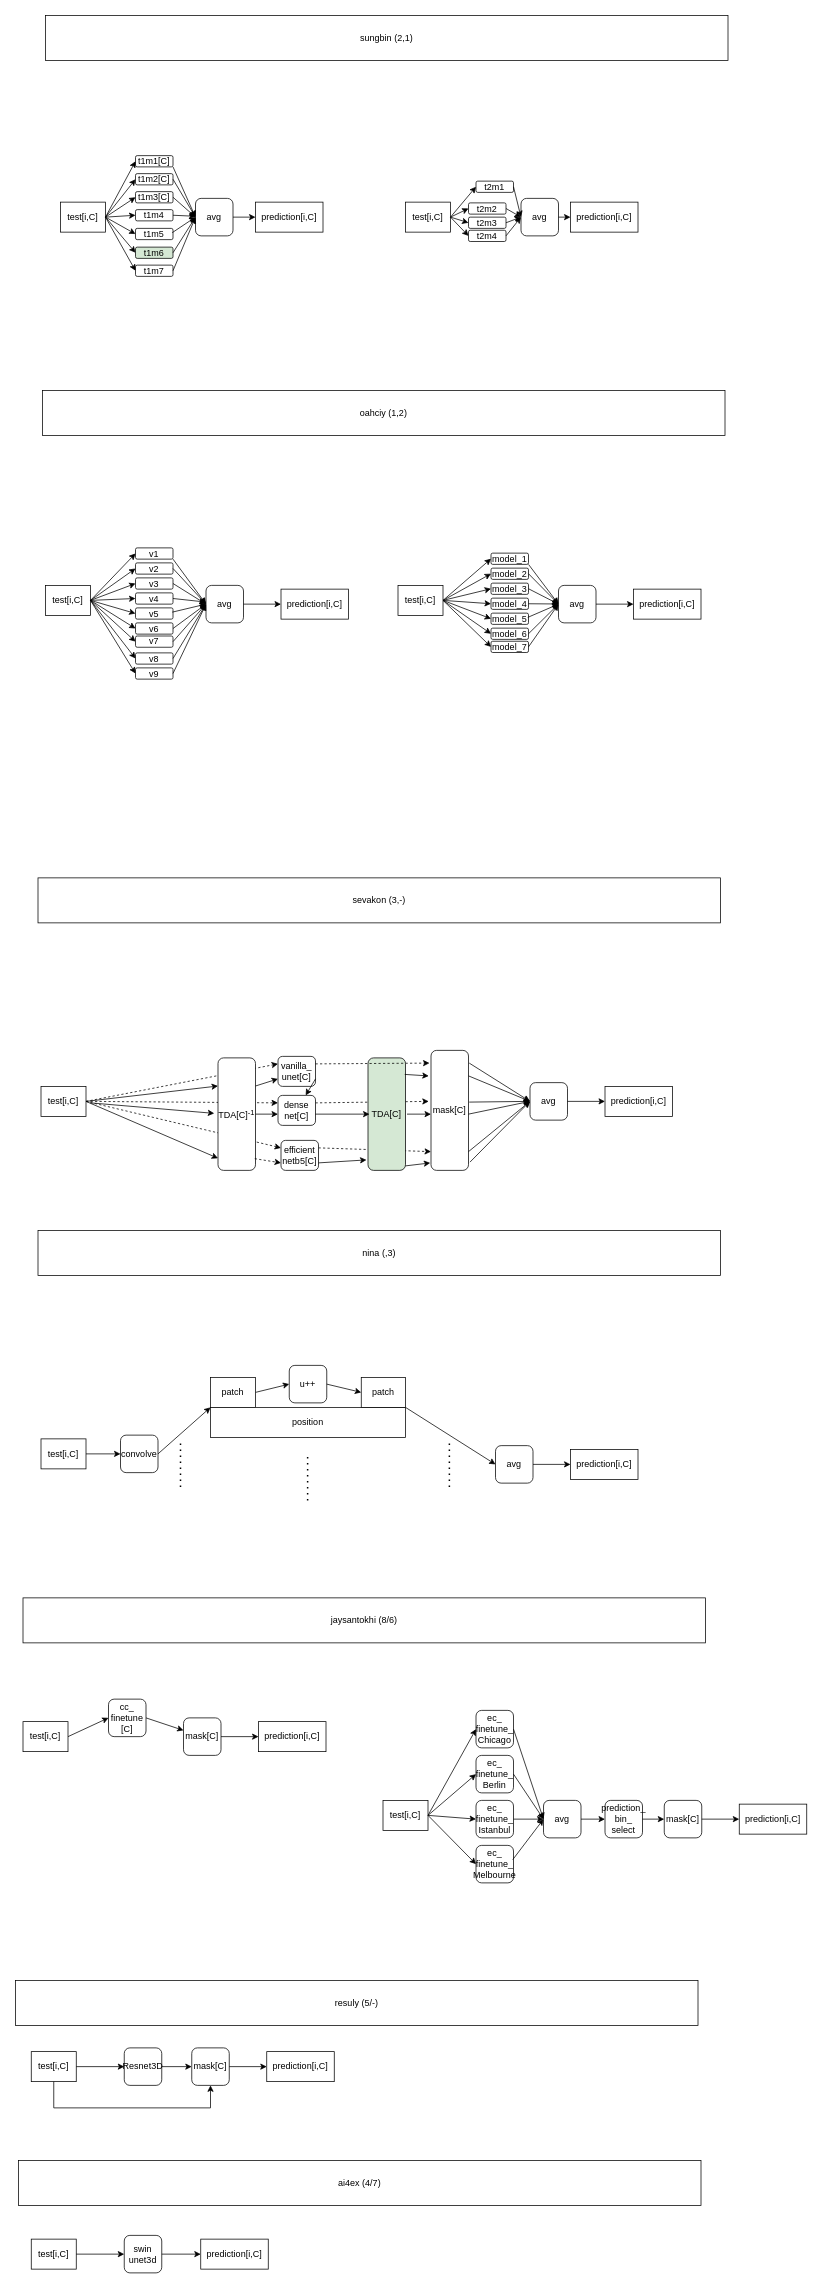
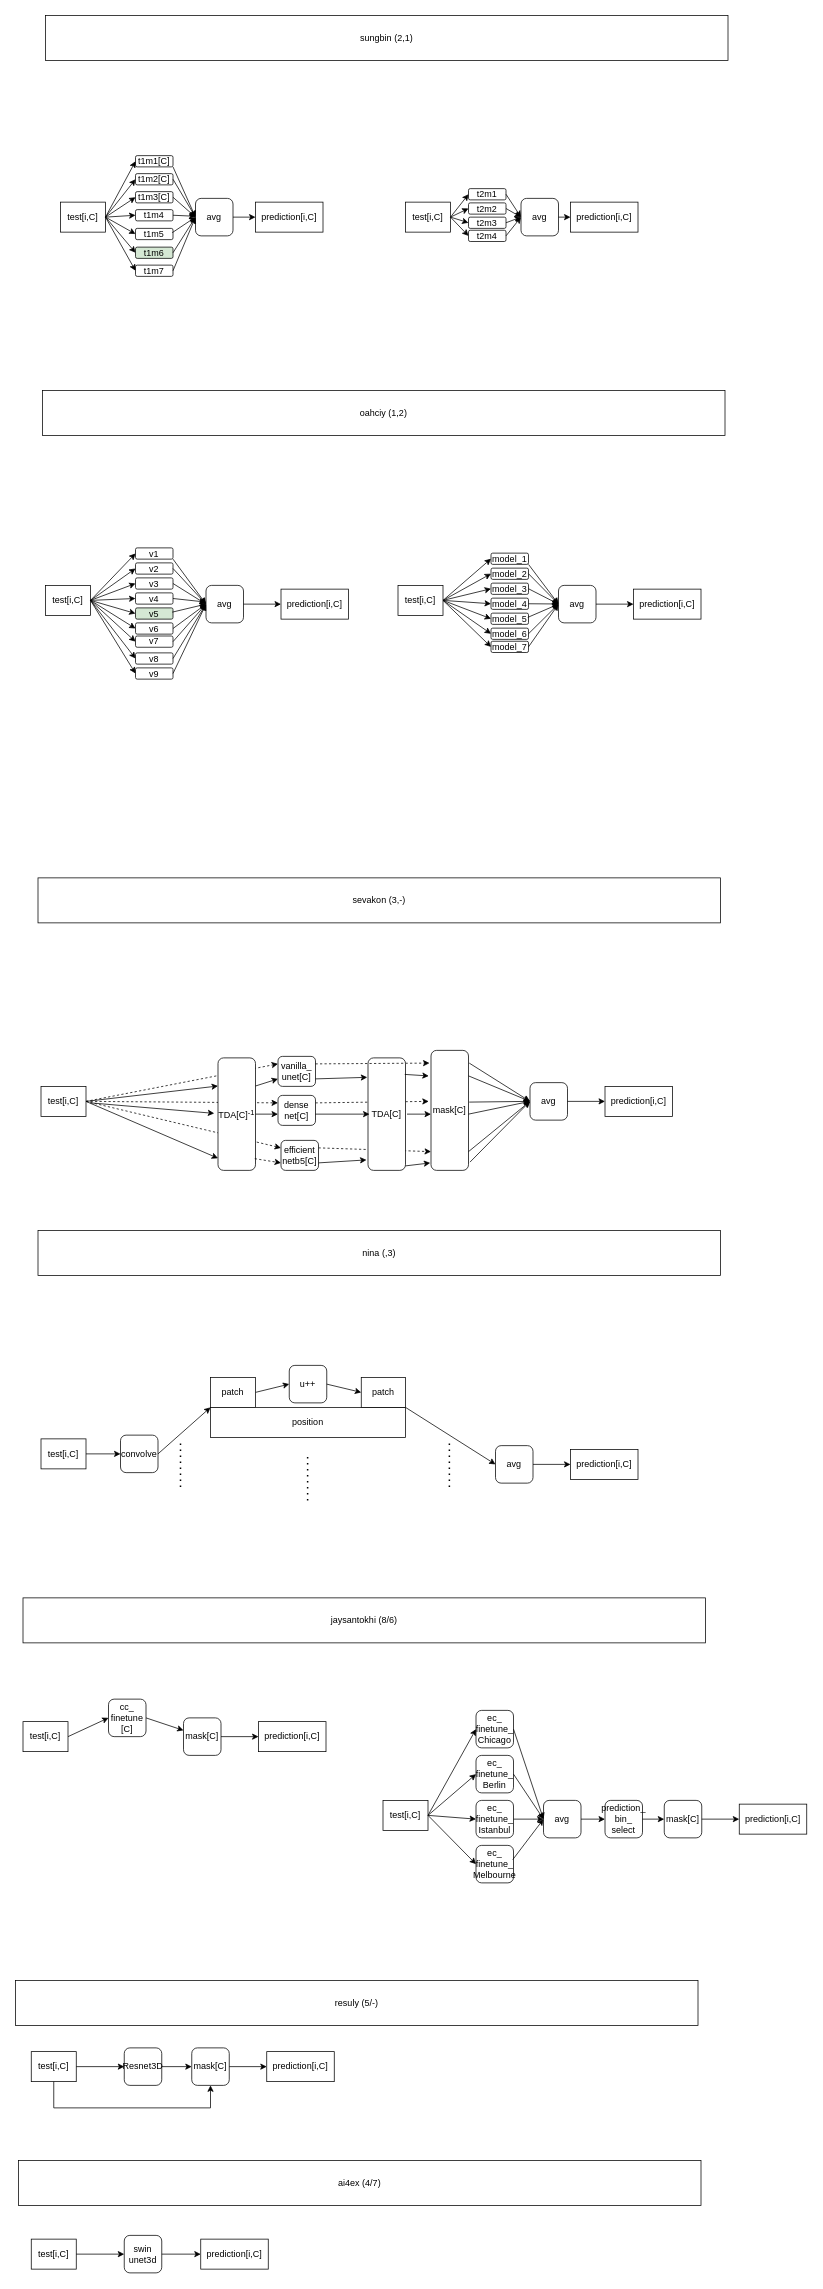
(495, 187) -> (487, 194)
(154, 614) -> (154, 614)
(312, 1085) -> (328, 1079)
(387, 1114) -> (387, 1114)
